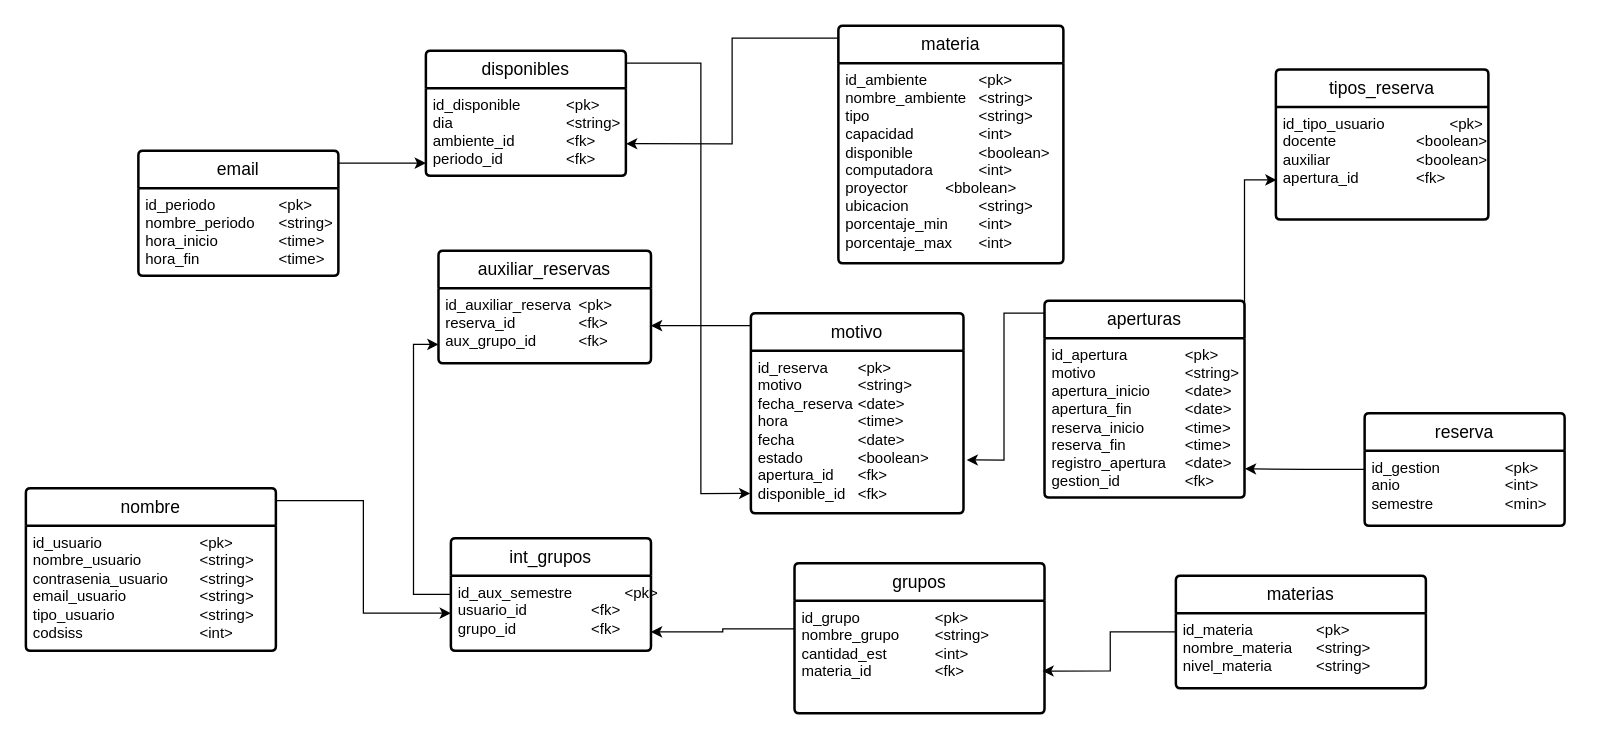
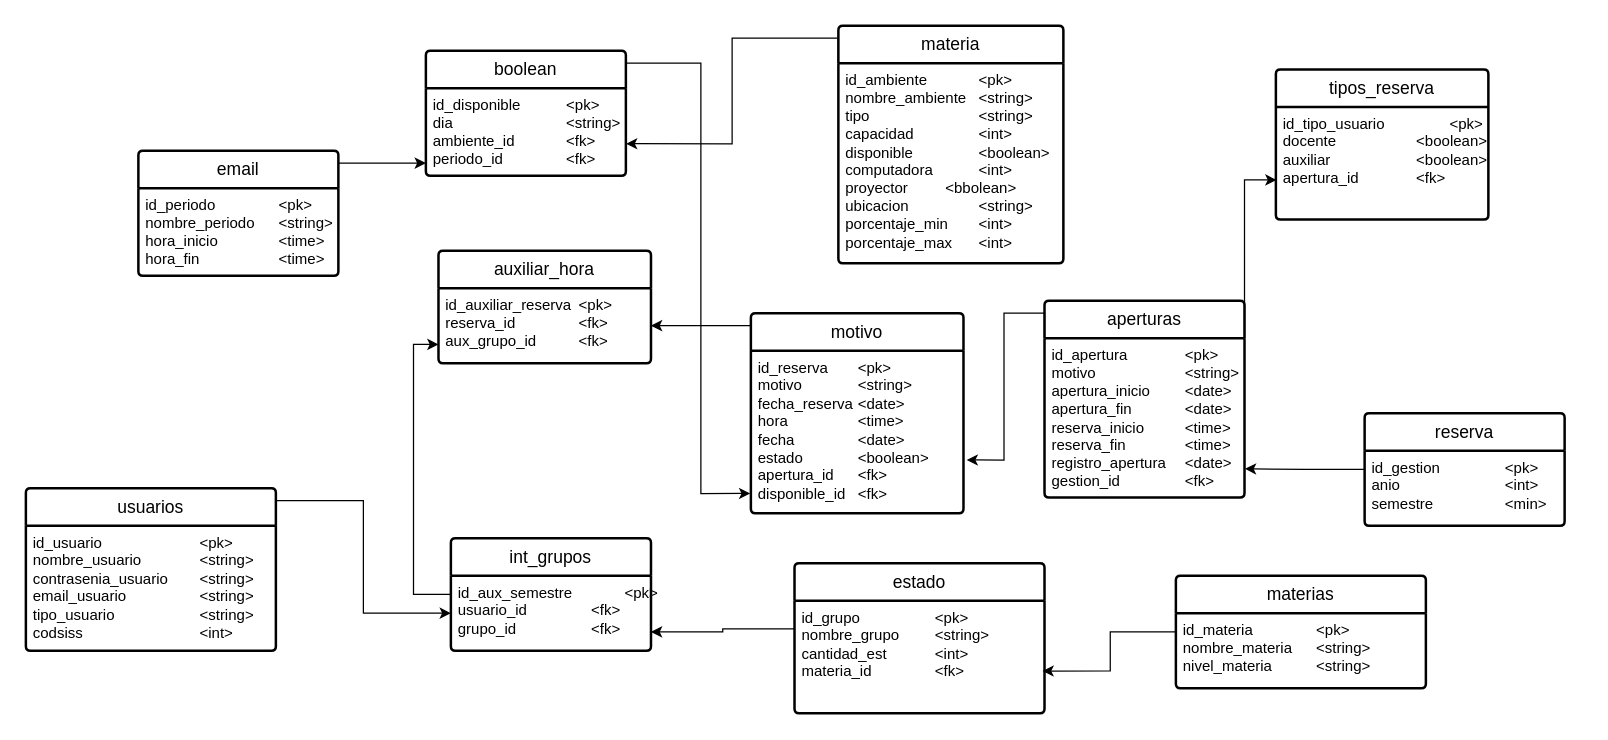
(526, 69) -> (526, 69)
(544, 269) -> (544, 269)
(151, 507) -> (151, 507)
(919, 582) -> (919, 582)
